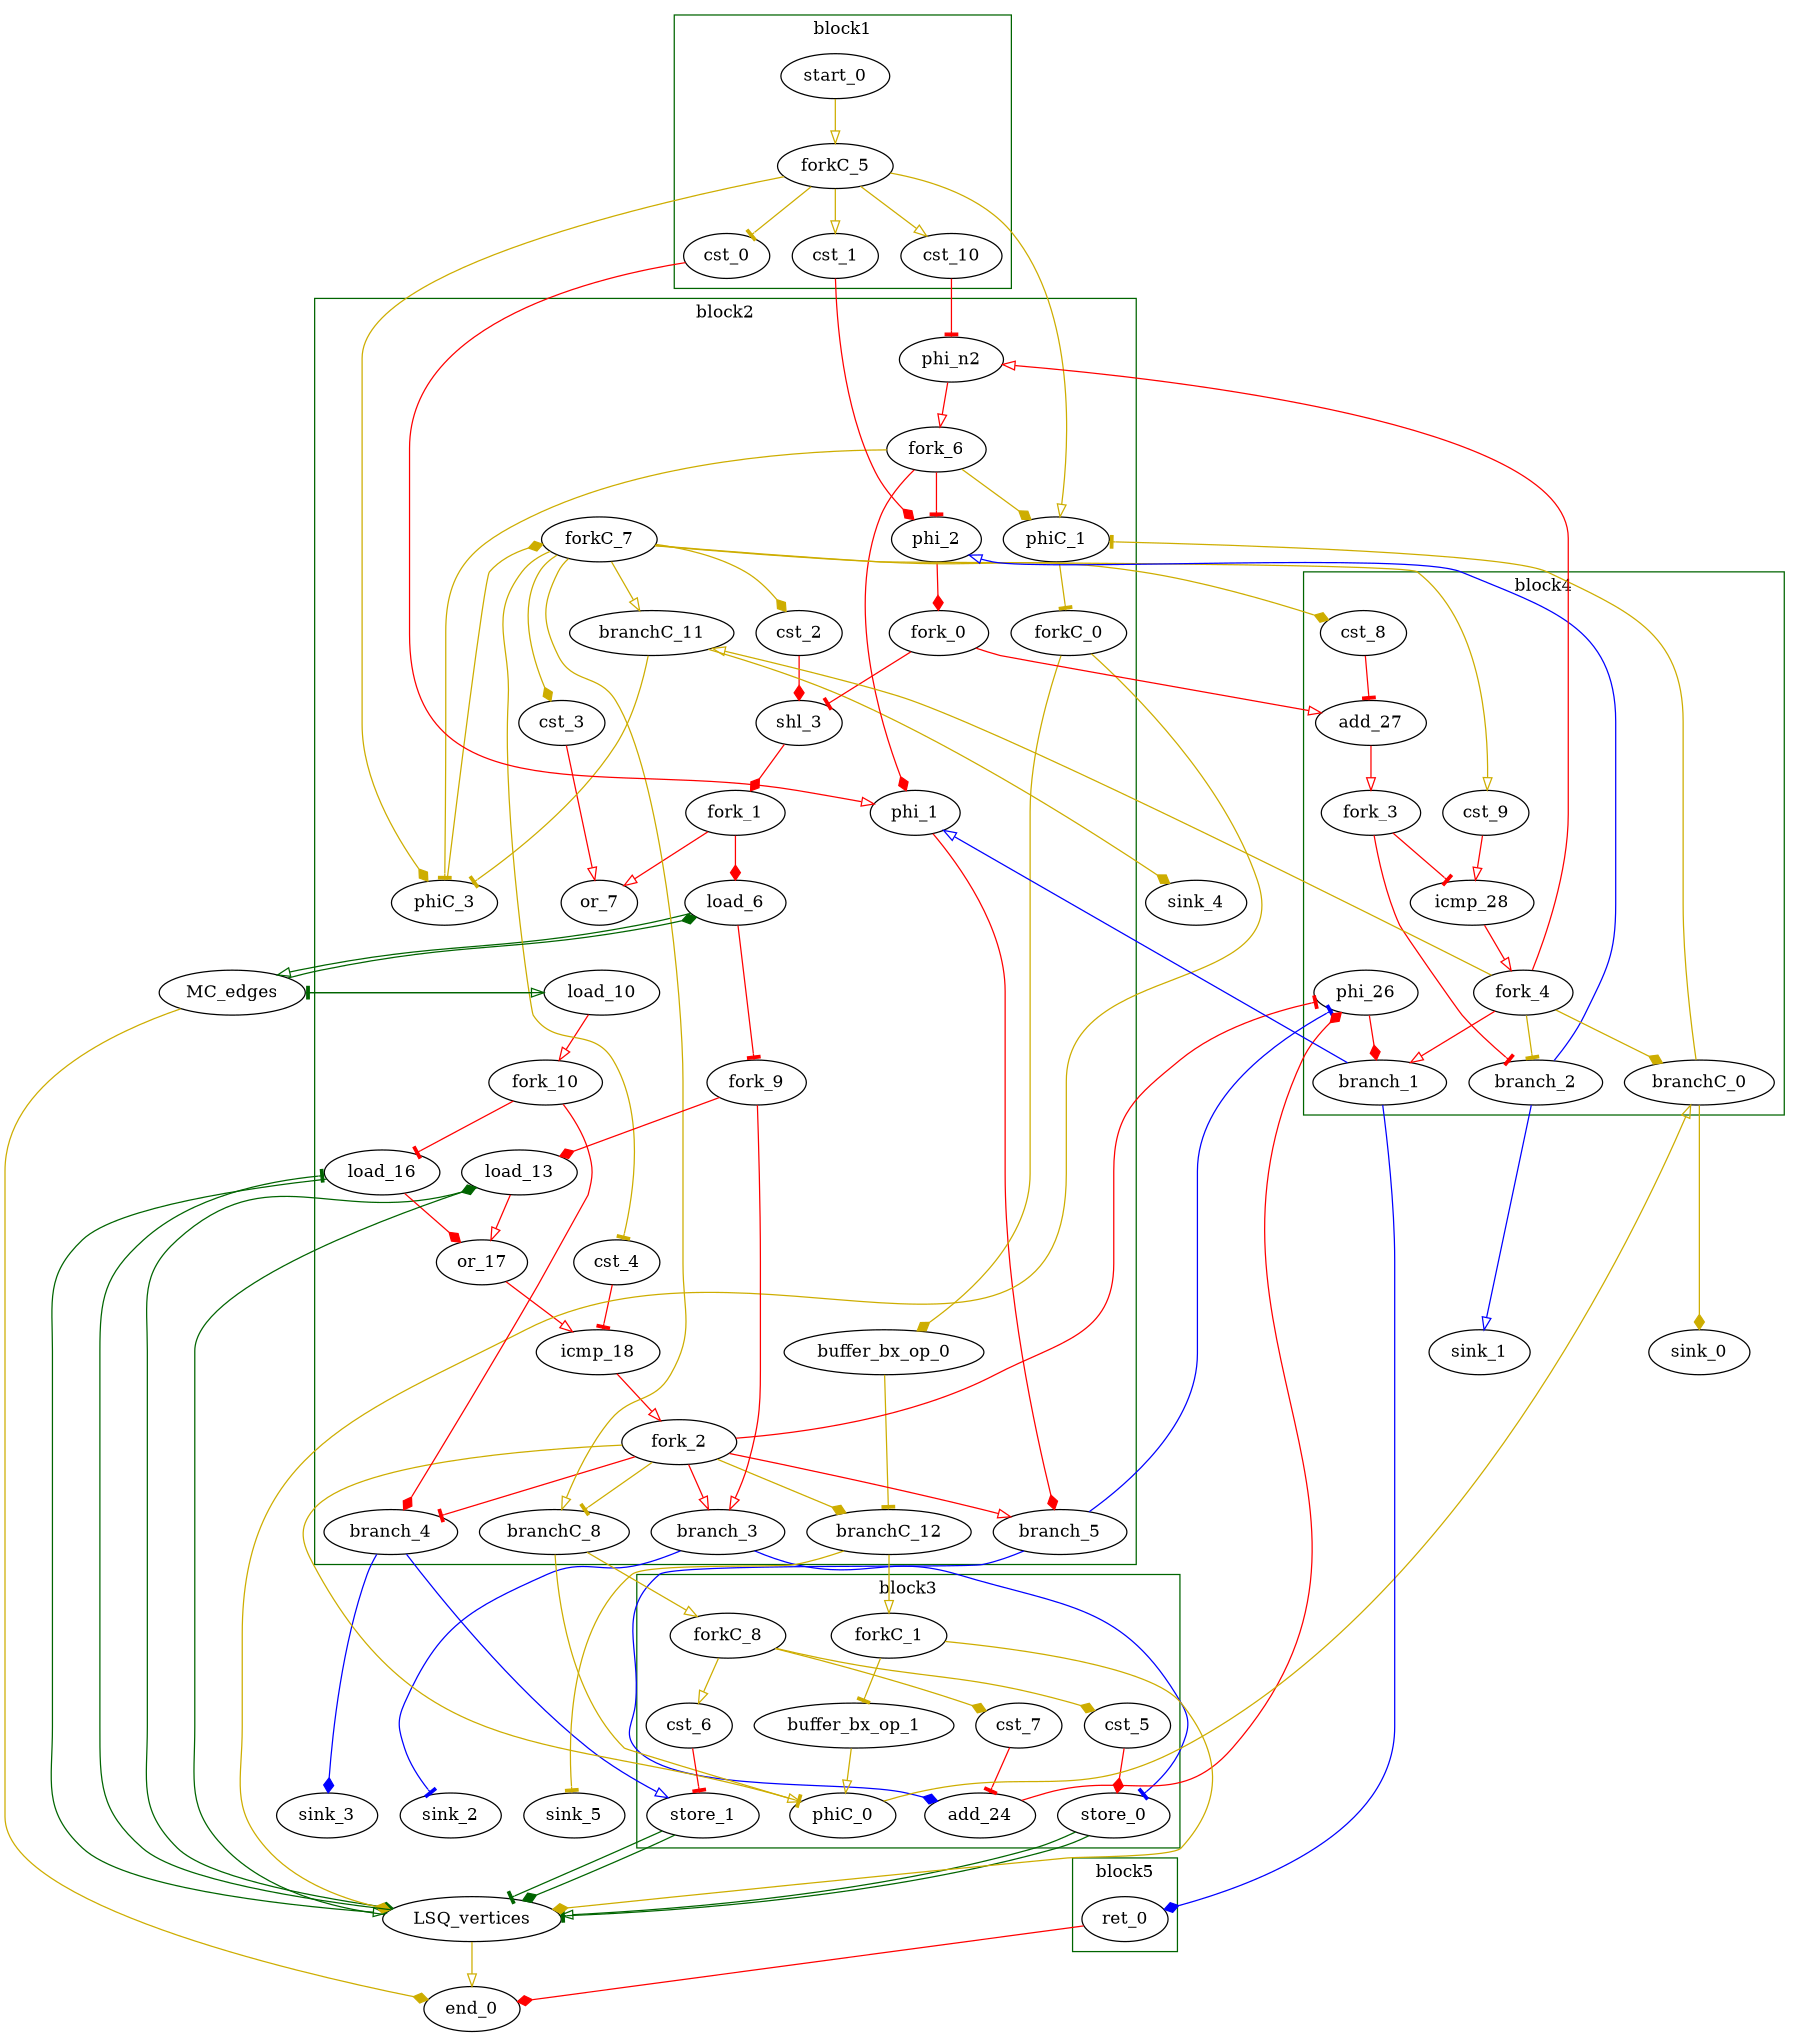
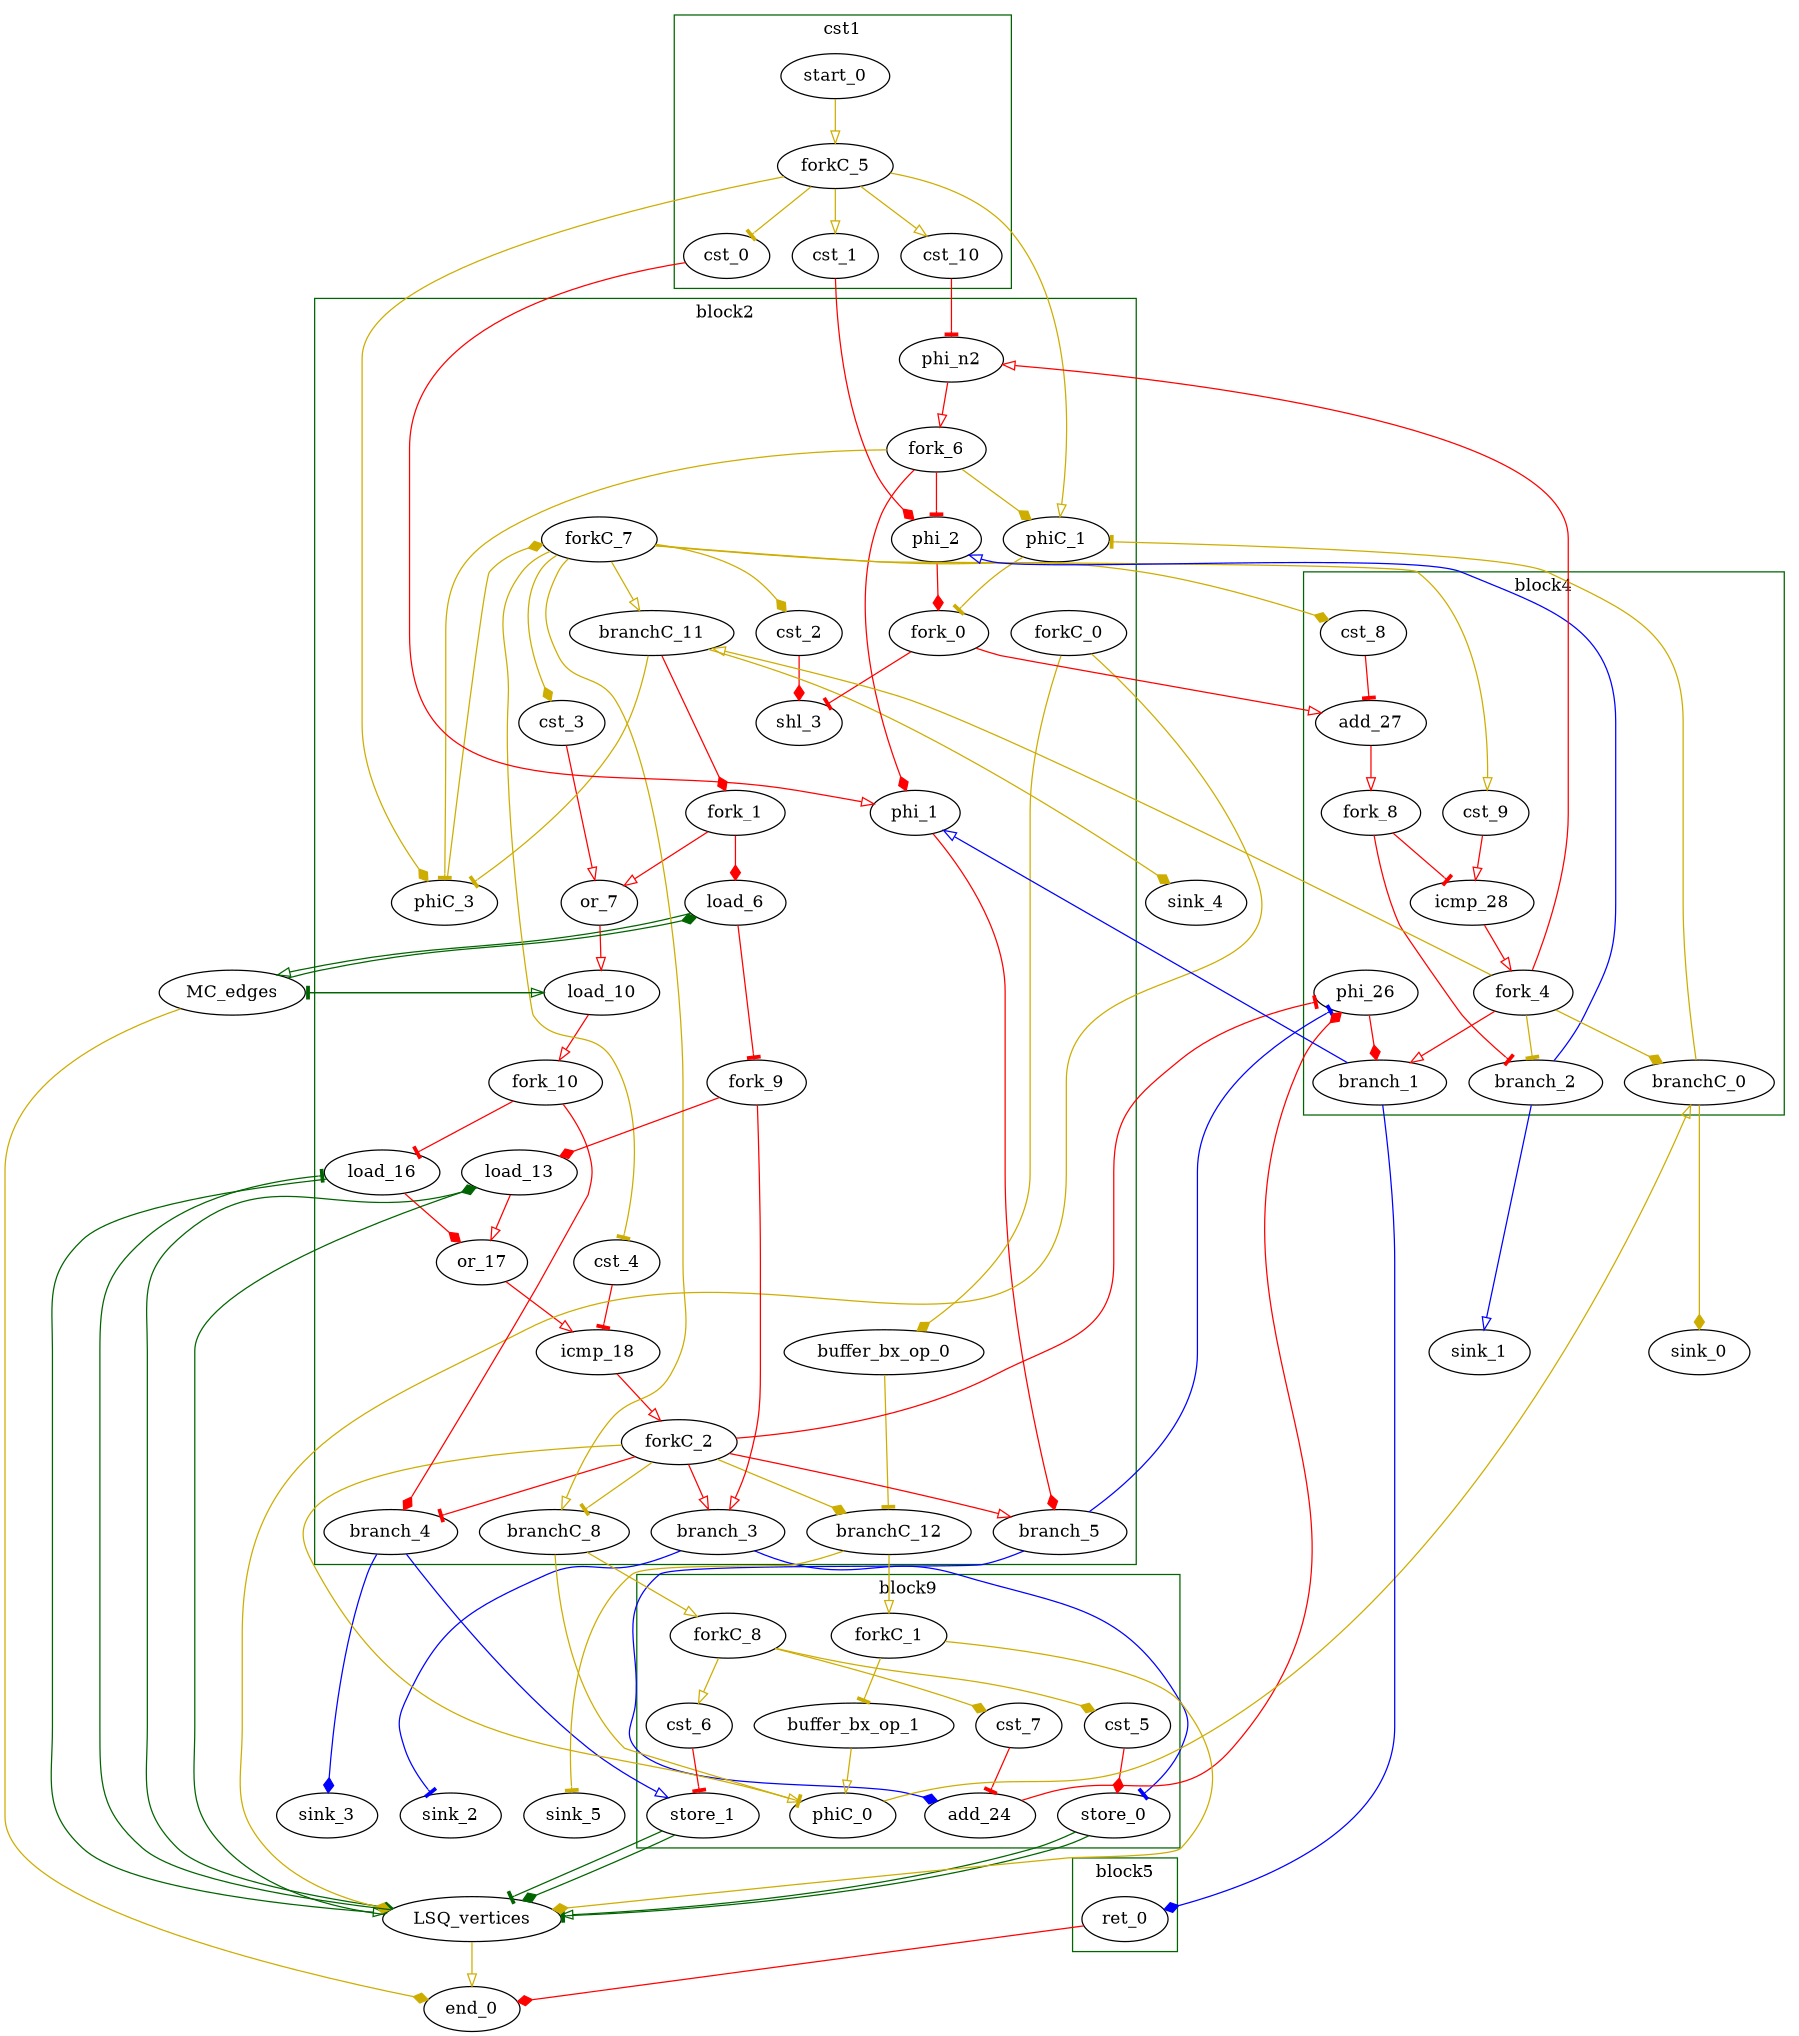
(843, 29) -> (843, 29)
(1062, 583) -> (991, 579)
(772, 761) -> (690, 716)
(1371, 813) -> (1371, 813)
none -> (600, 943)
(679, 1442) -> (679, 1442)
(908, 1589) -> (908, 1589)
